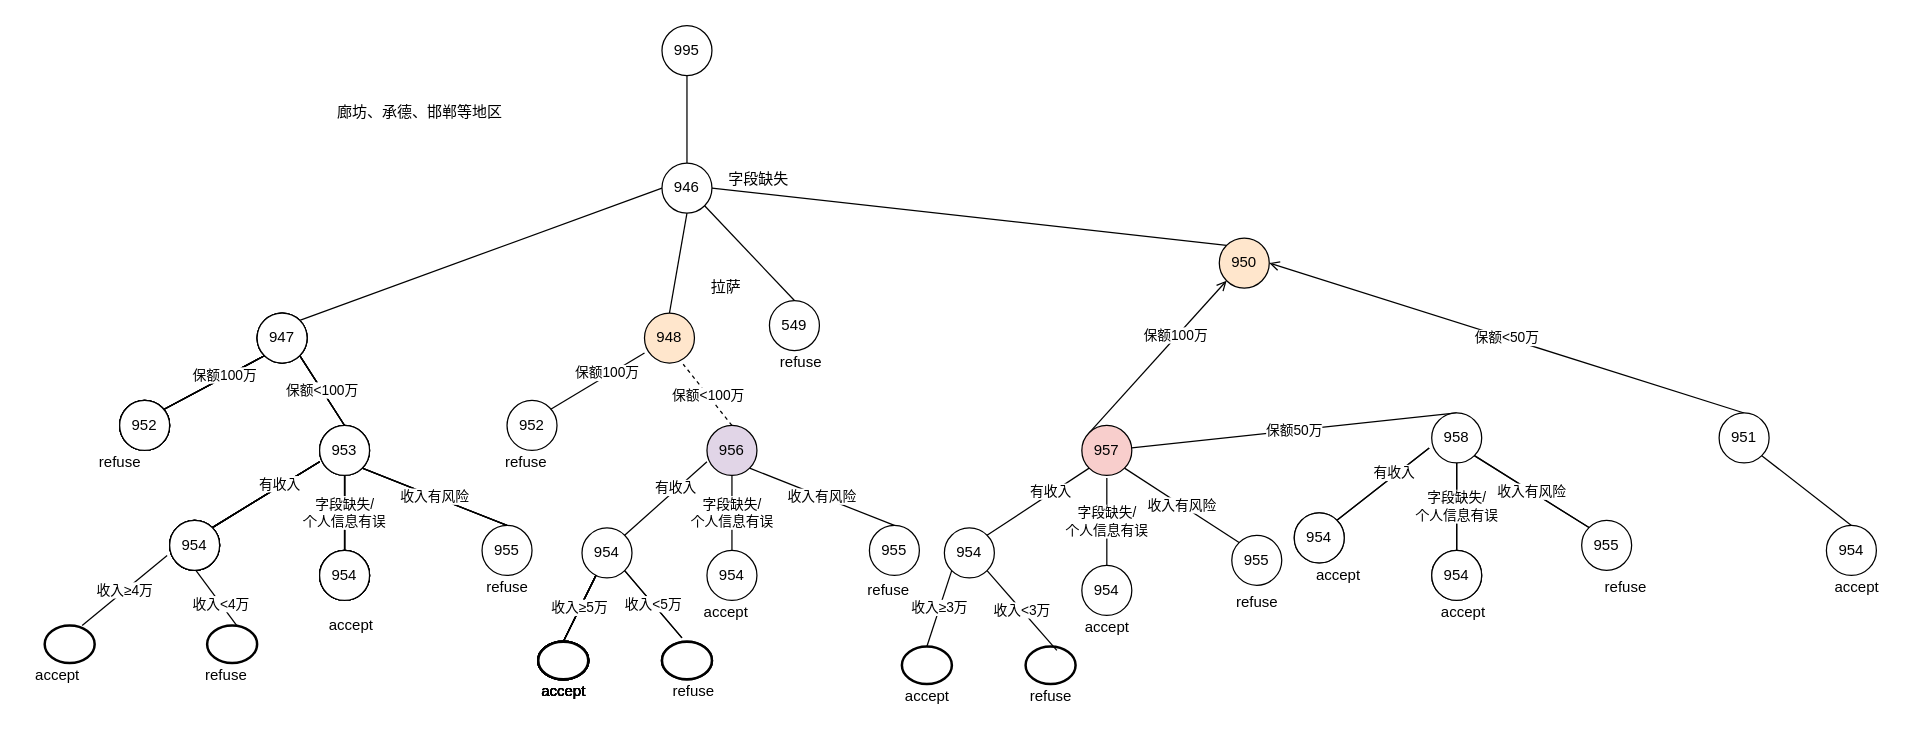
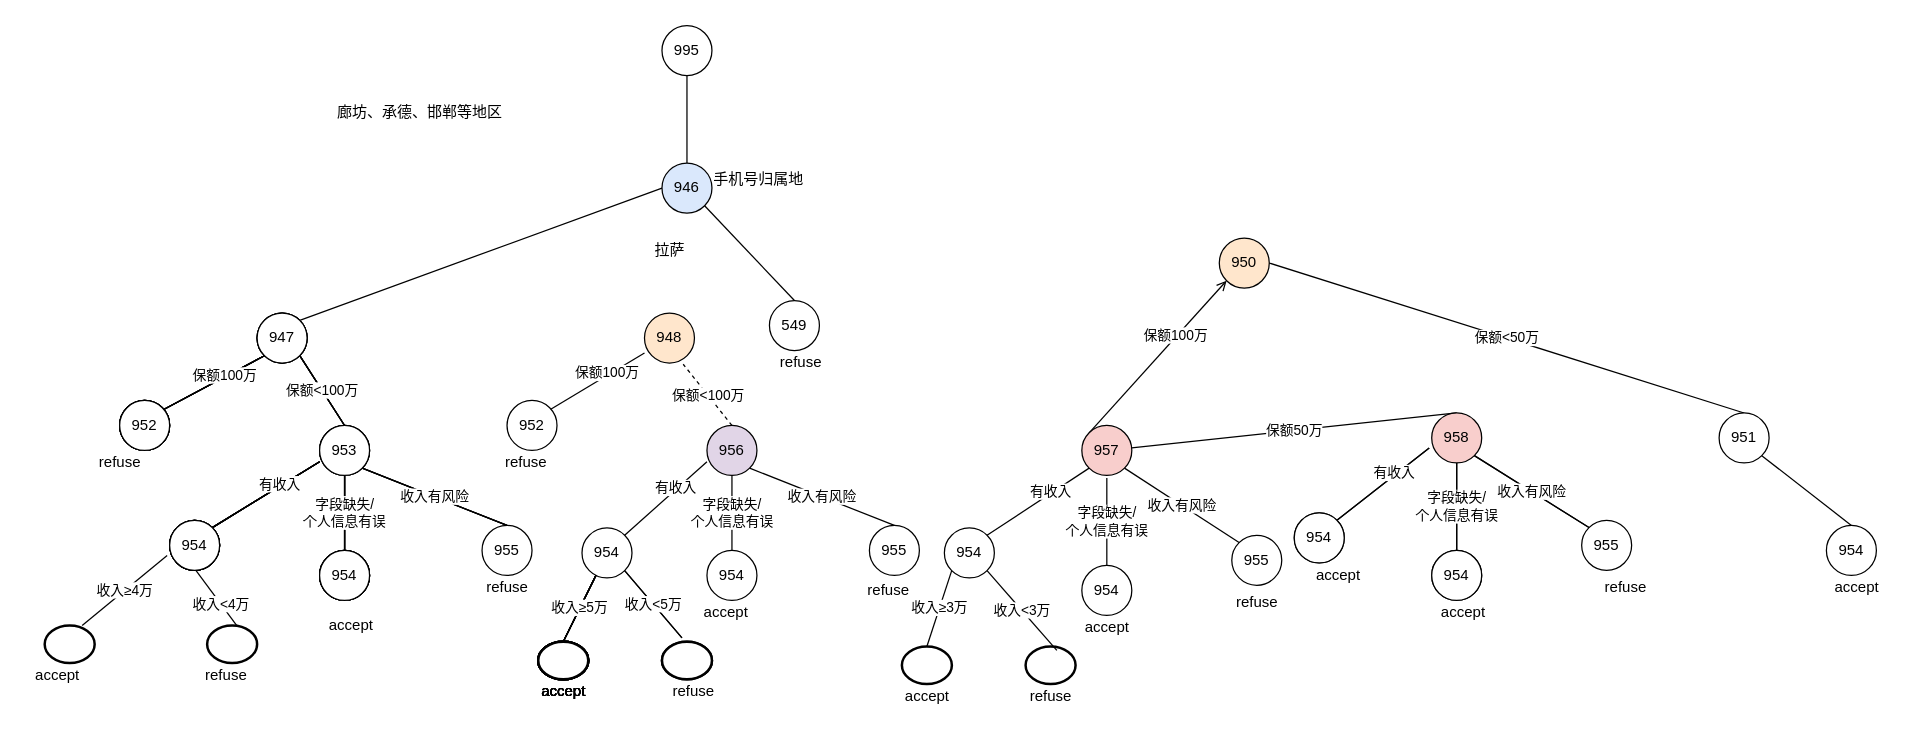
(759, 179) -> (759, 179)
(687, 188) -> (687, 188)
(969, 217) -> none
(678, 264) -> none
(1275, 265) -> (1274, 265)
(726, 288) -> (669, 251)
(1457, 438) -> (1457, 438)
